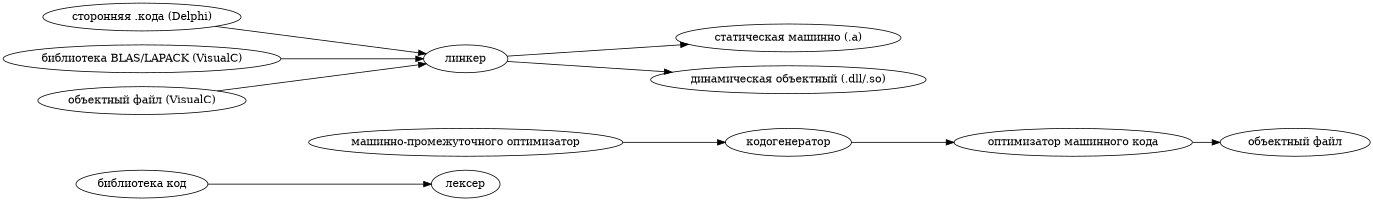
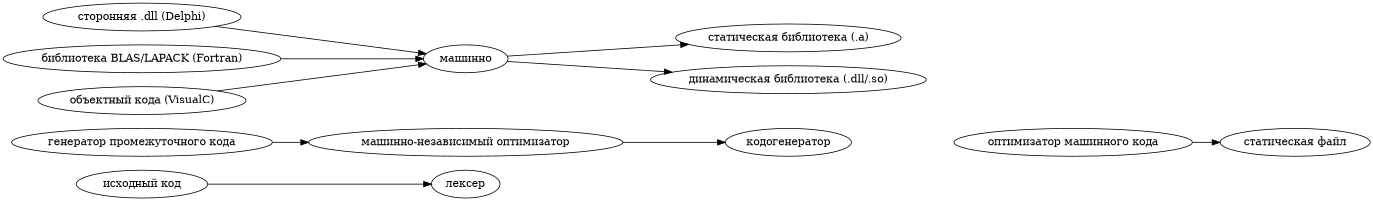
(142, 17) -> (142, 17)
(788, 38) -> (788, 38)
(142, 59) -> (142, 59)
(466, 59) -> (466, 59)
(788, 80) -> (788, 80)
(142, 101) -> (142, 101)
none -> (142, 142)
(466, 142) -> (466, 142)
(899, 142) -> none
(1295, 142) -> (1295, 142)
(142, 184) -> (142, 184)
